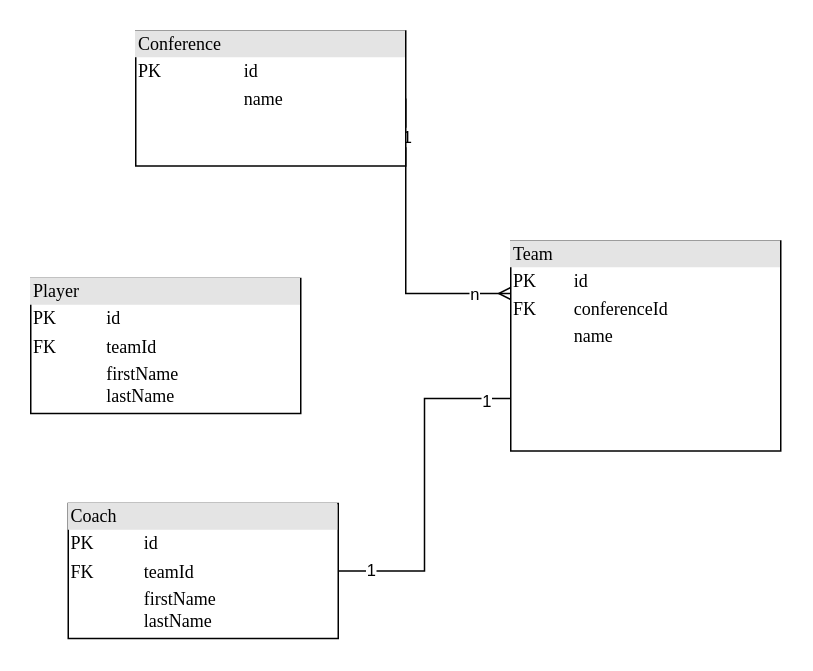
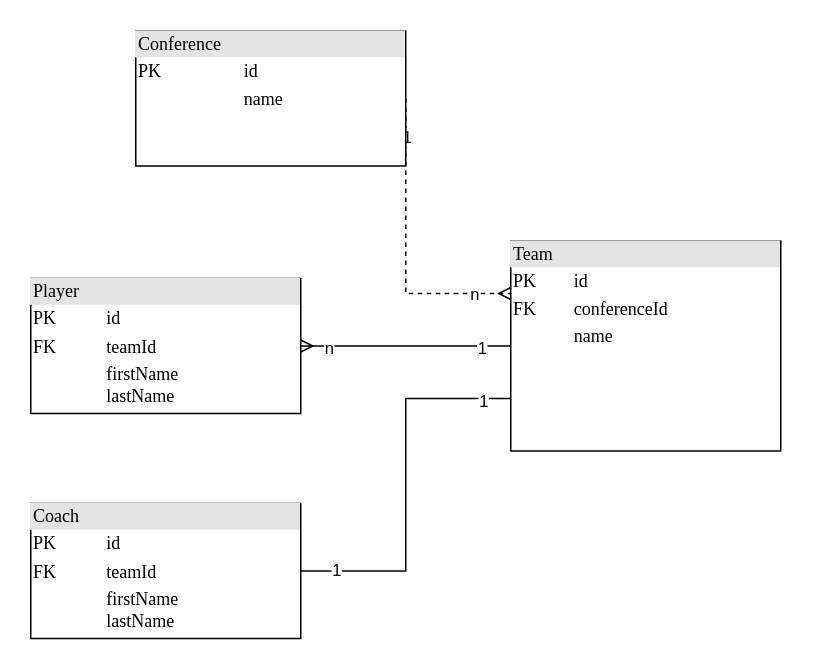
(406, 261) -> (406, 261)
none -> (406, 346)
(203, 571) -> (166, 571)
